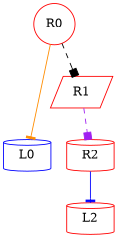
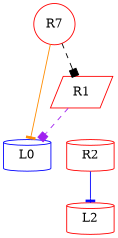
(54, 24) -> (54, 24)
(85, 119) -> (57, 120)
